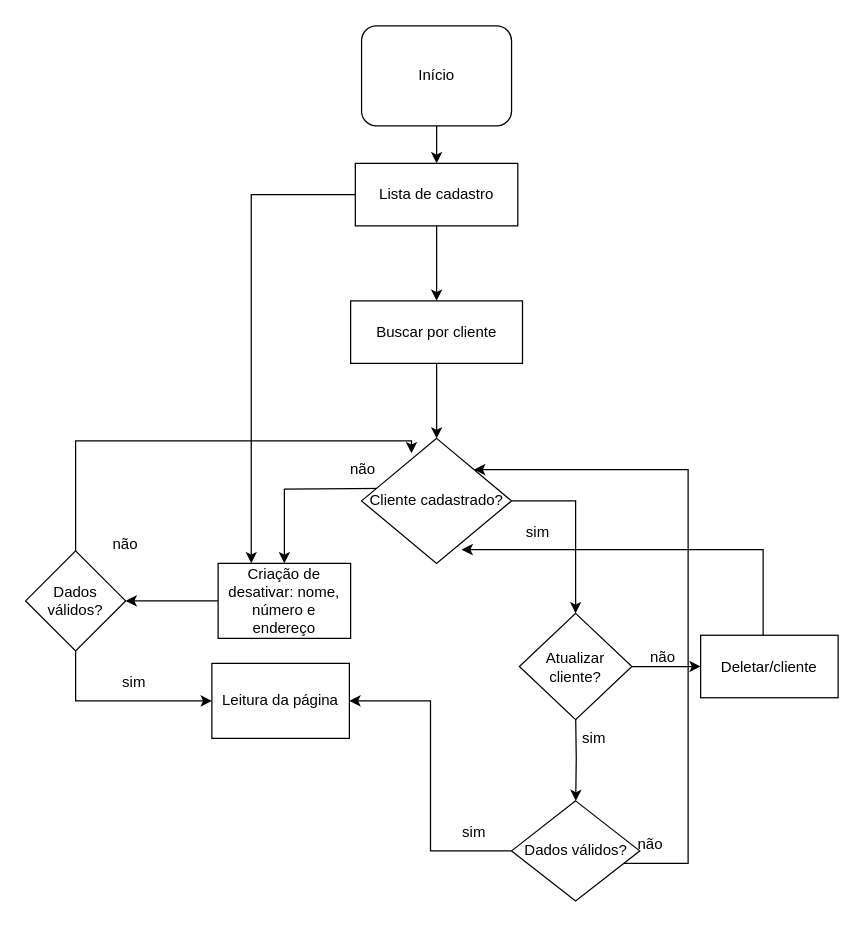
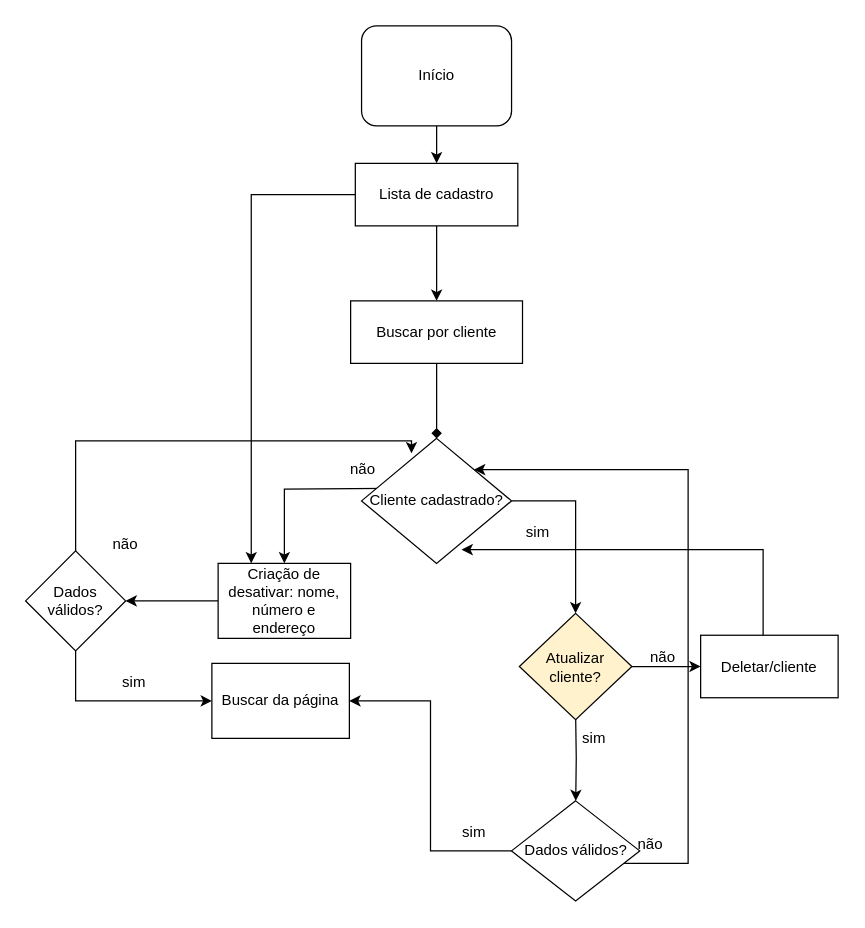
(437, 428) -> (437, 428)
(576, 666) -> (576, 666)
(281, 701) -> (281, 701)
